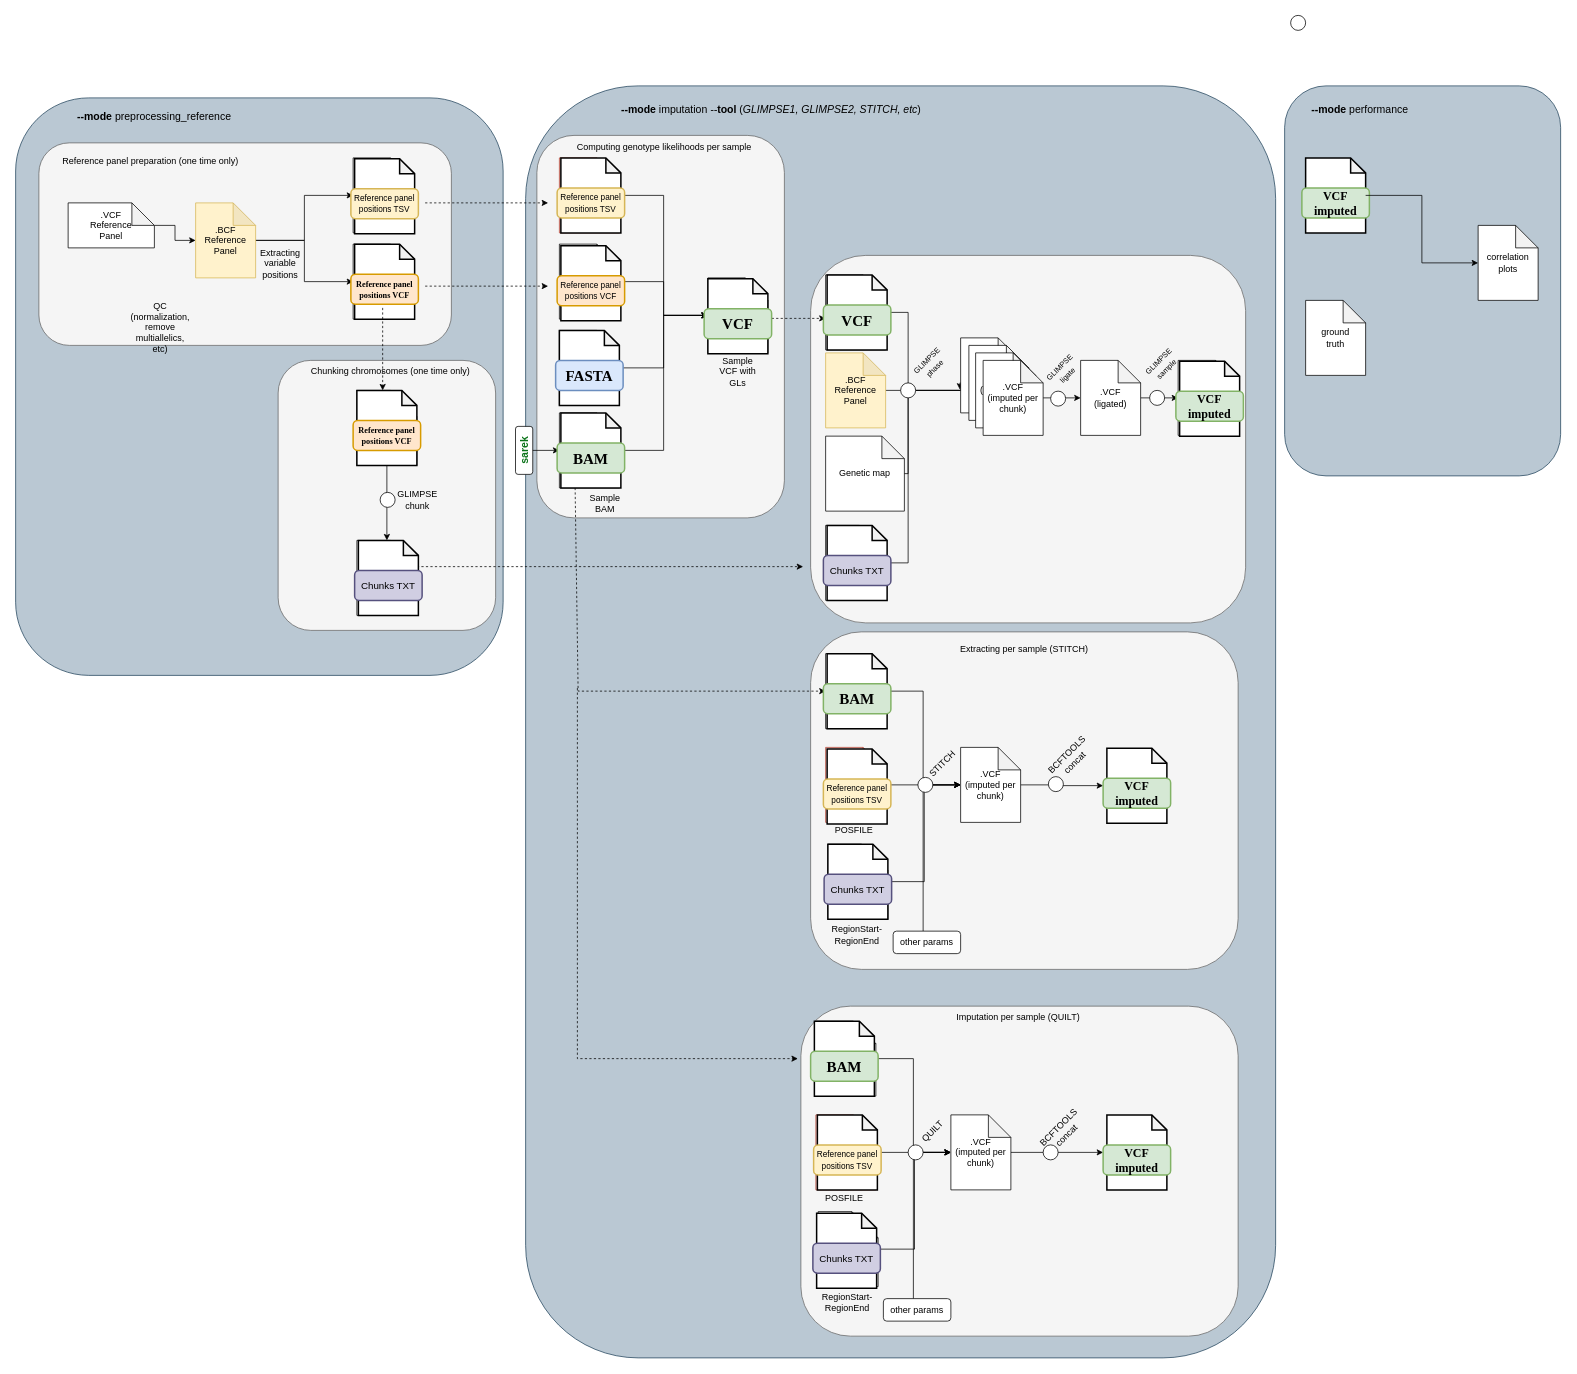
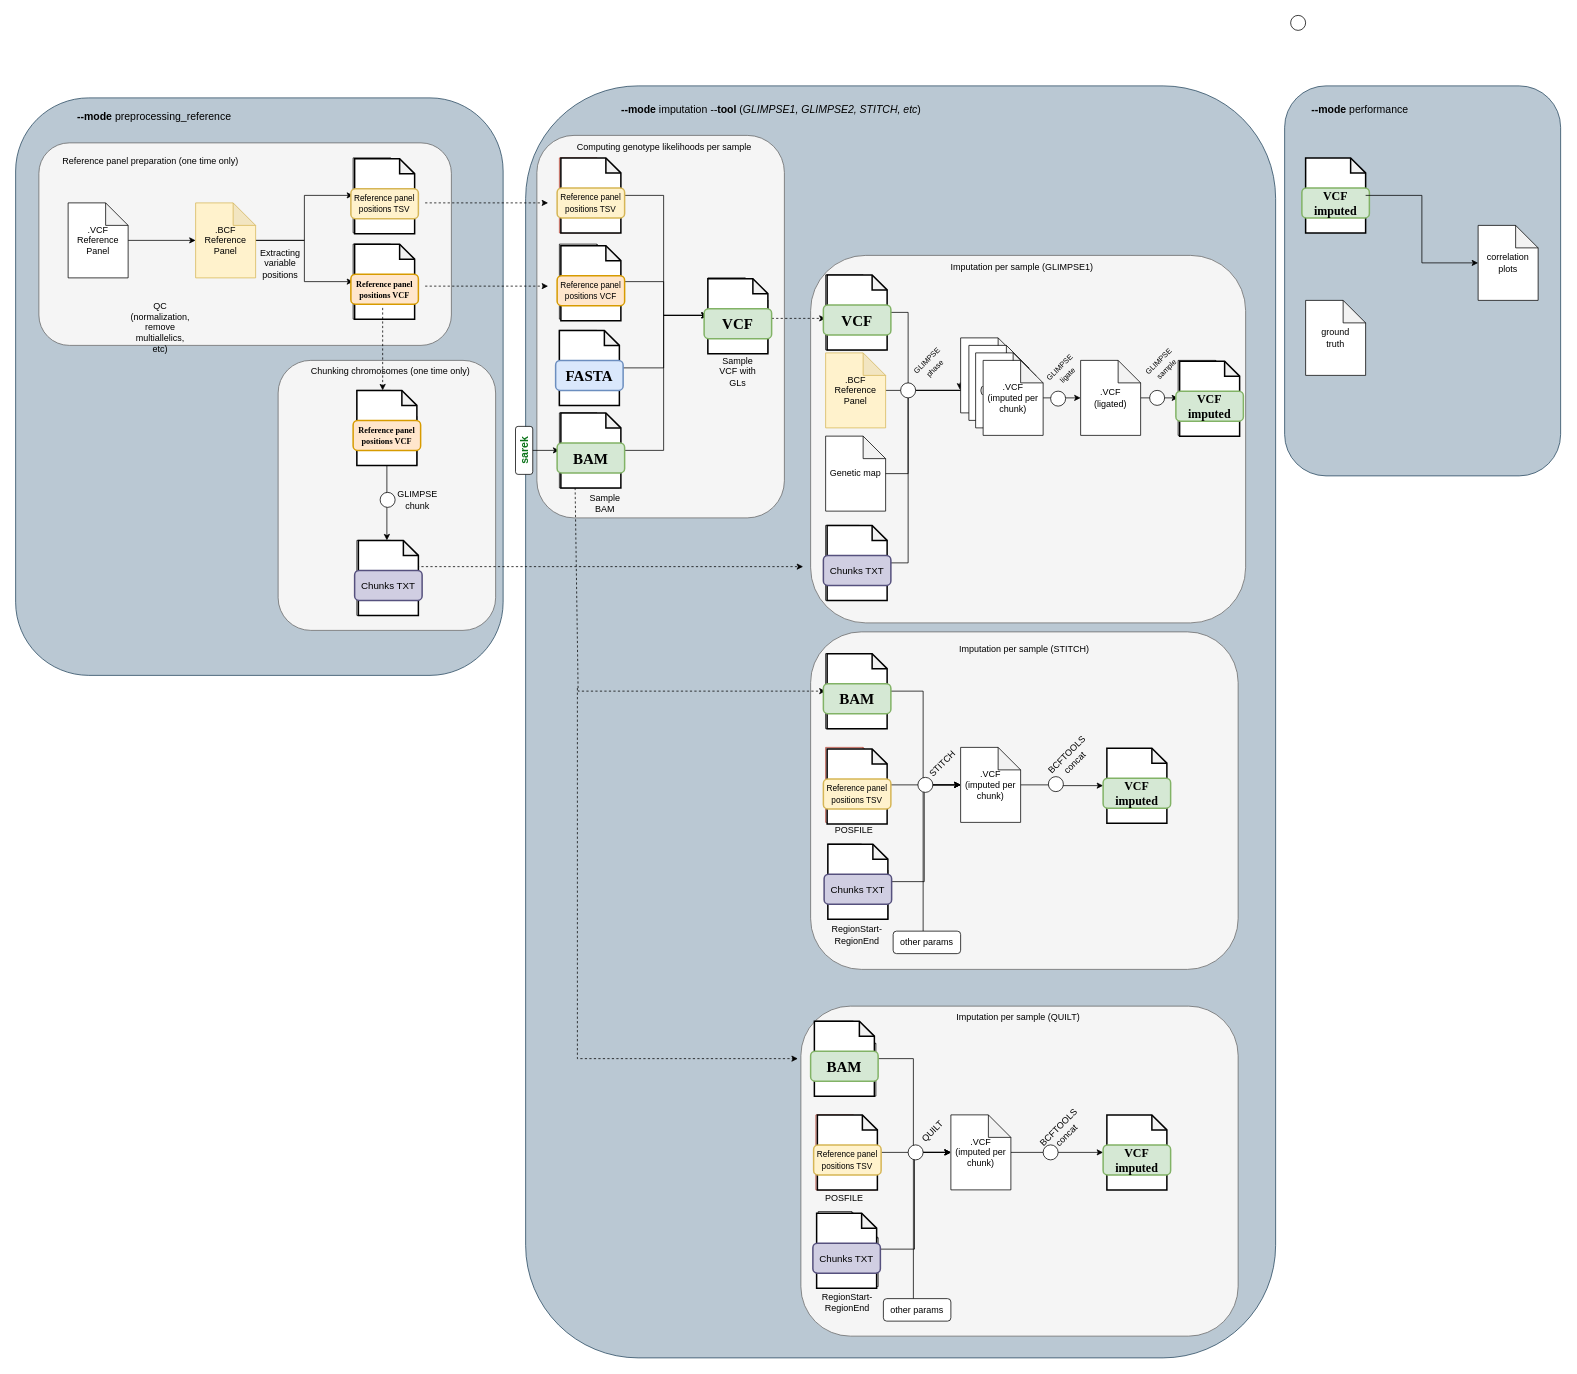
(111, 225) -> (98, 240)
none -> (1022, 267)
(865, 474) -> (855, 474)
(1024, 649) -> (1024, 649)
